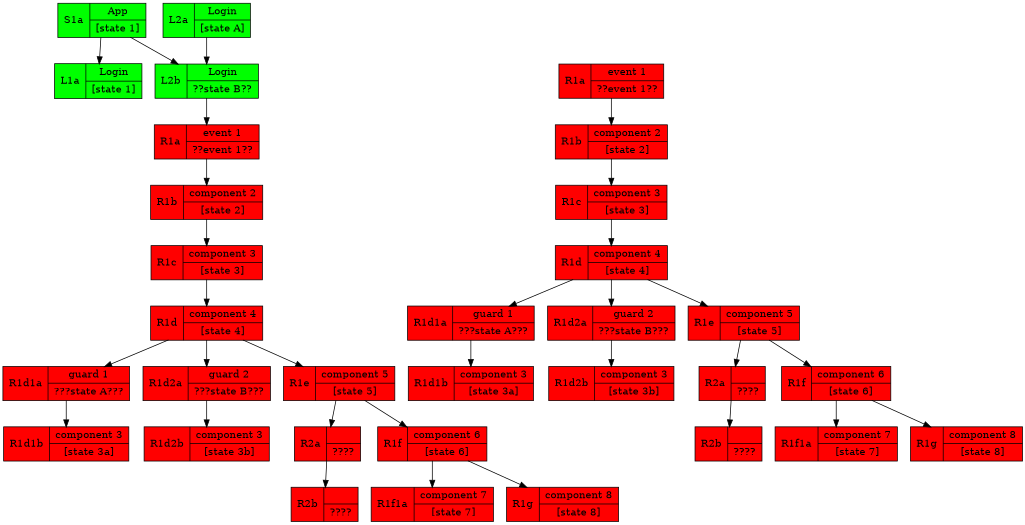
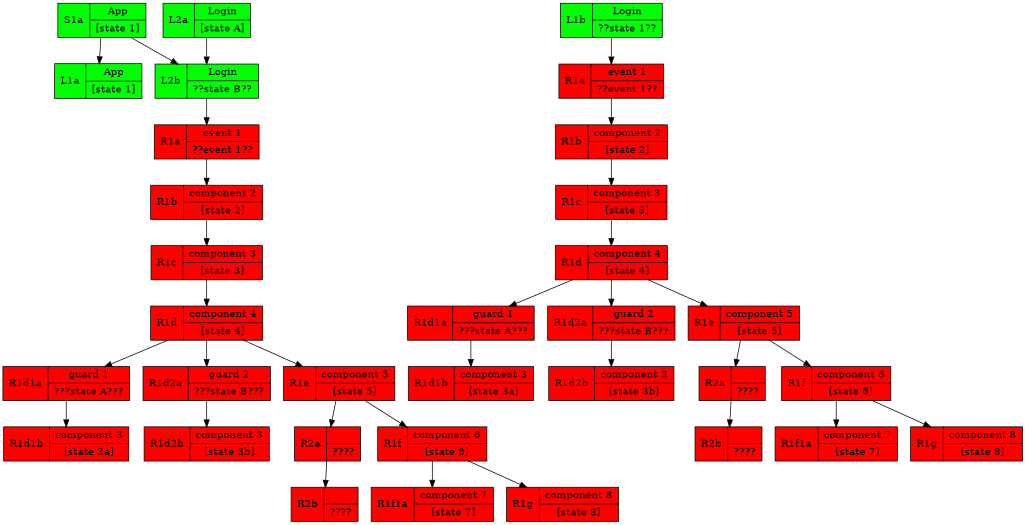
none -> (611, 20)
(114, 72) -> (114, 72)
